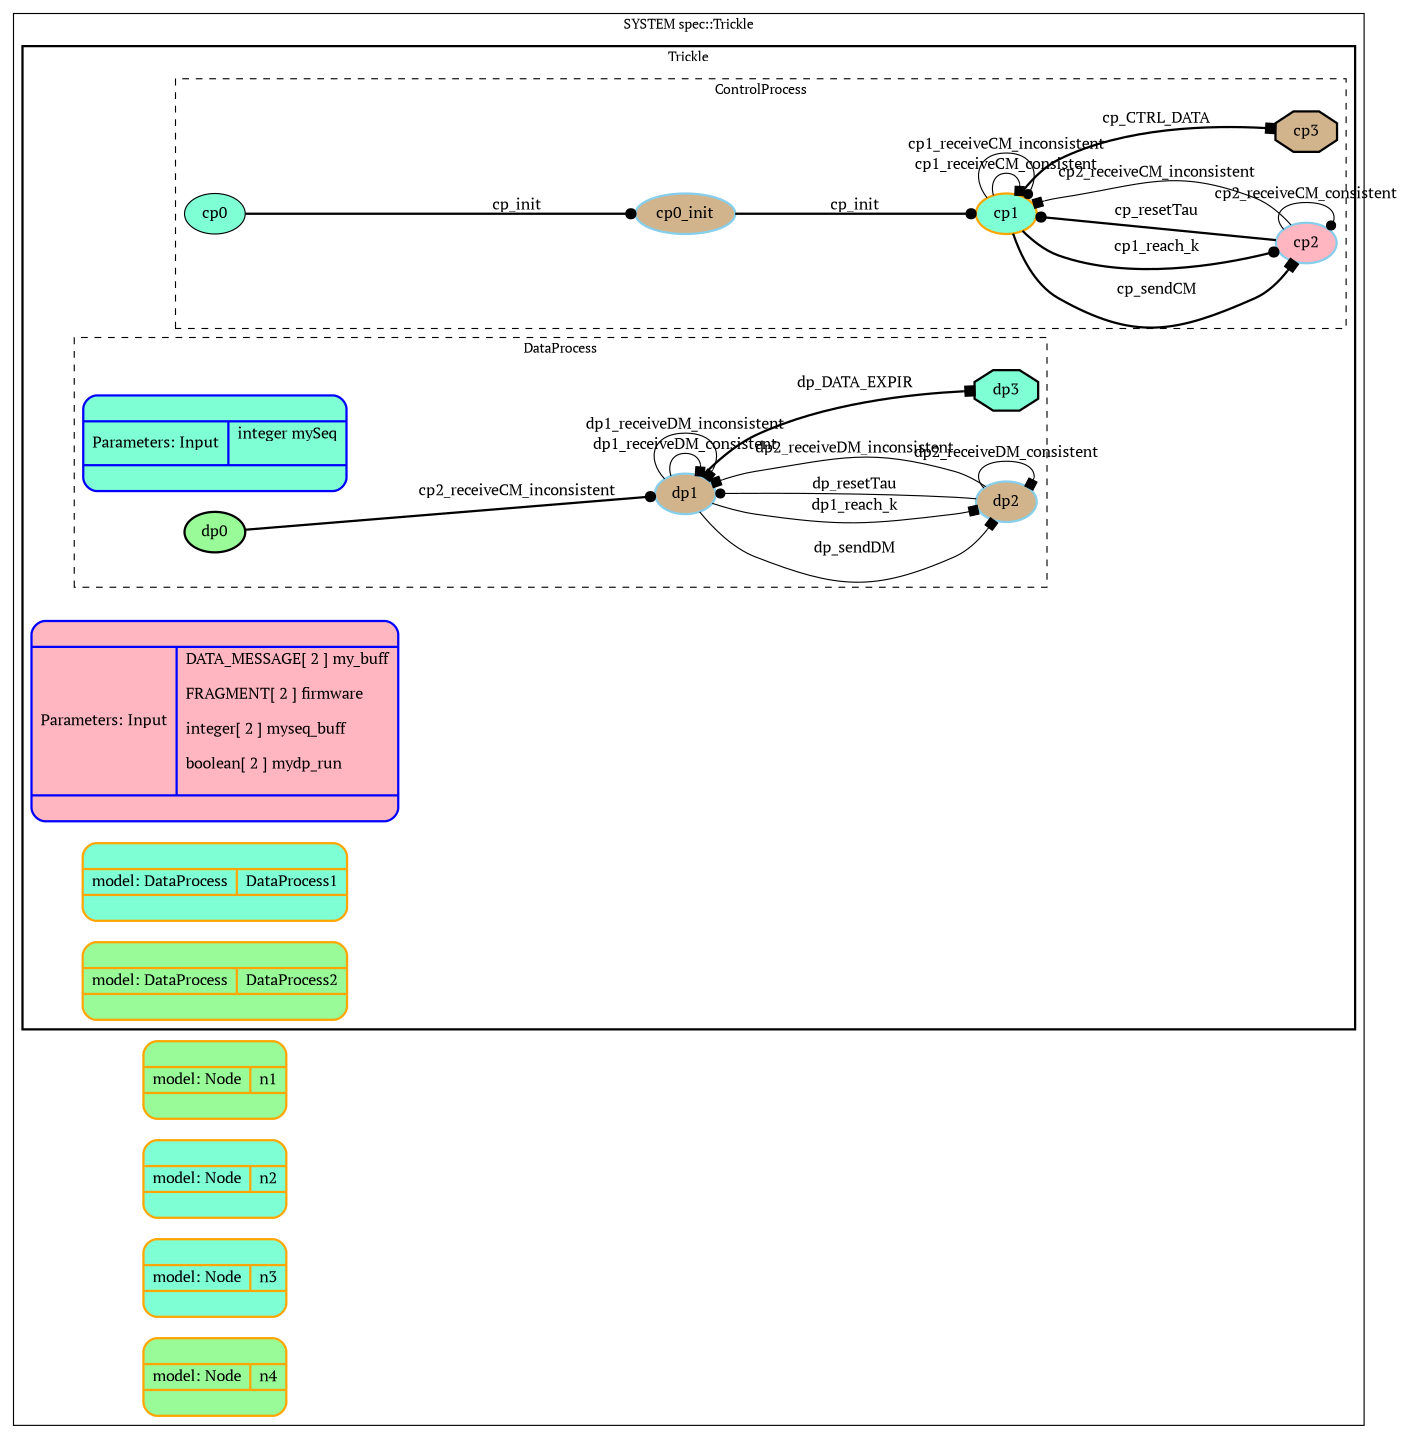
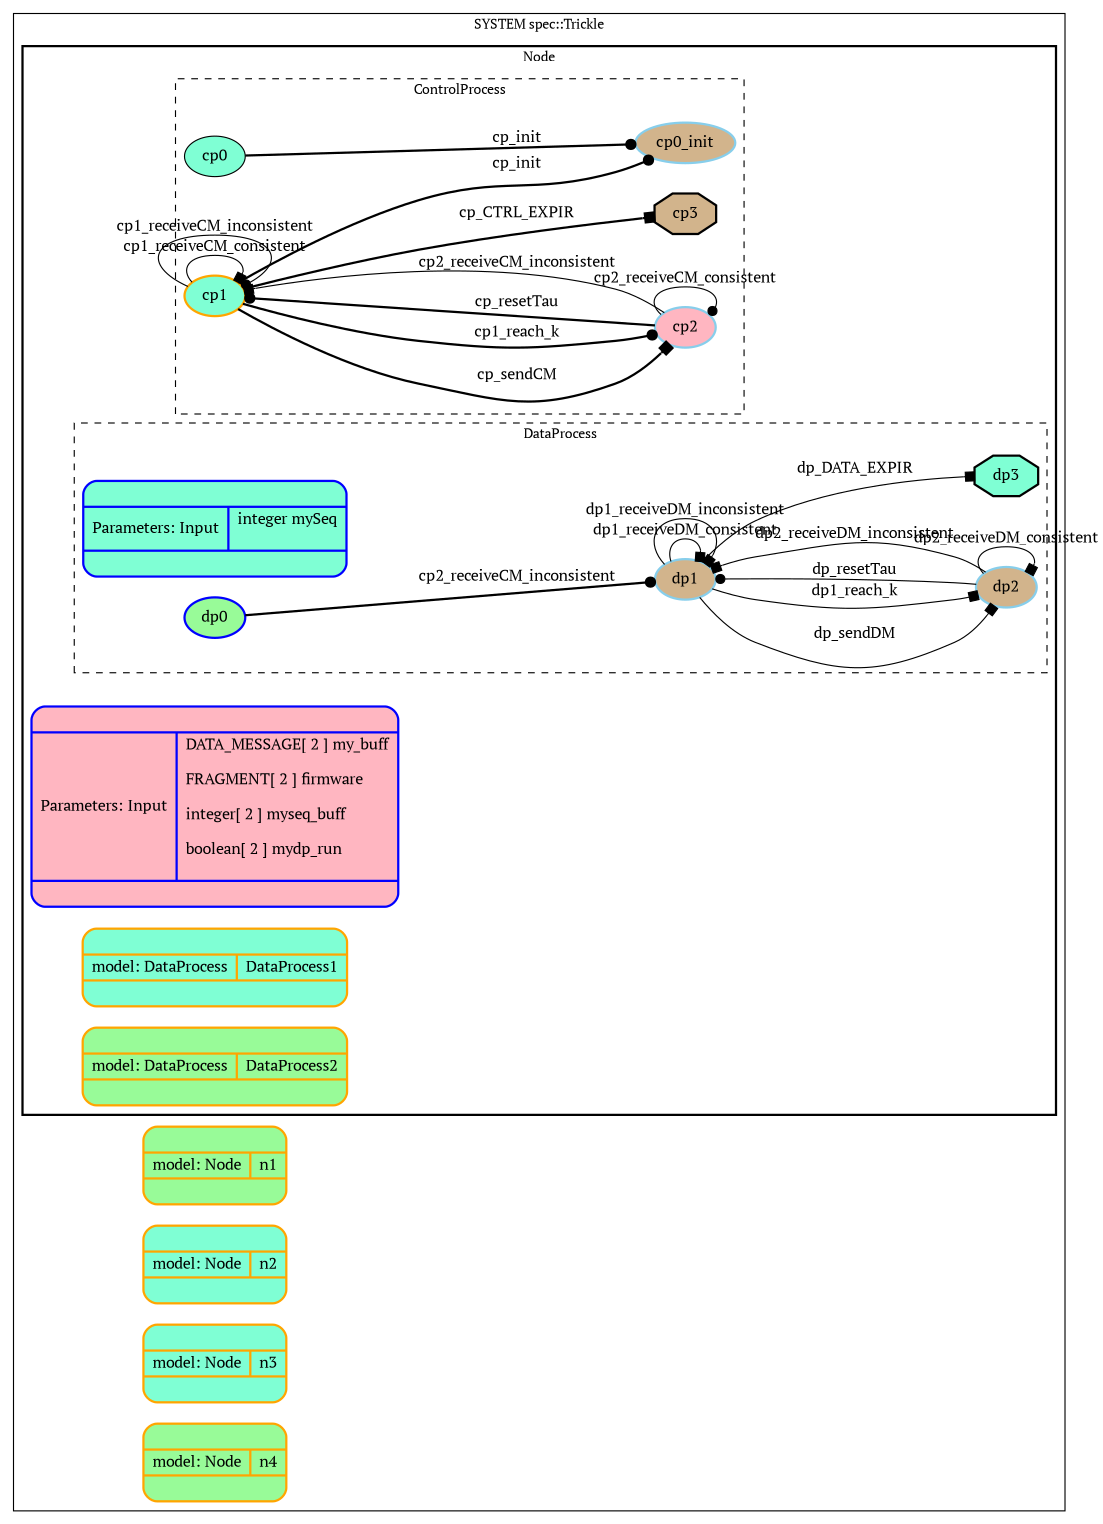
(689, 58) -> (539, 58)
(1157, 119) -> (517, 213)
(851, 214) -> (434, 196)
(824, 411) -> (824, 497)
(215, 532) -> (215, 618)
